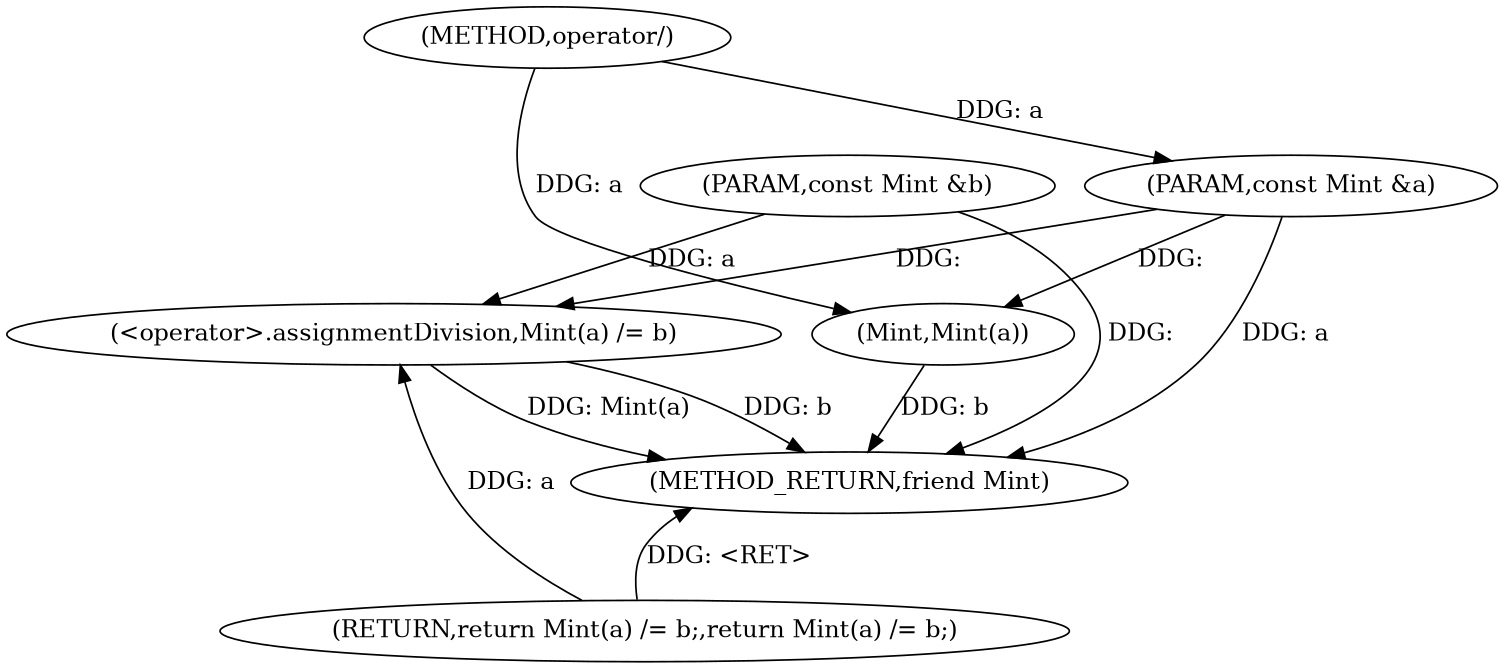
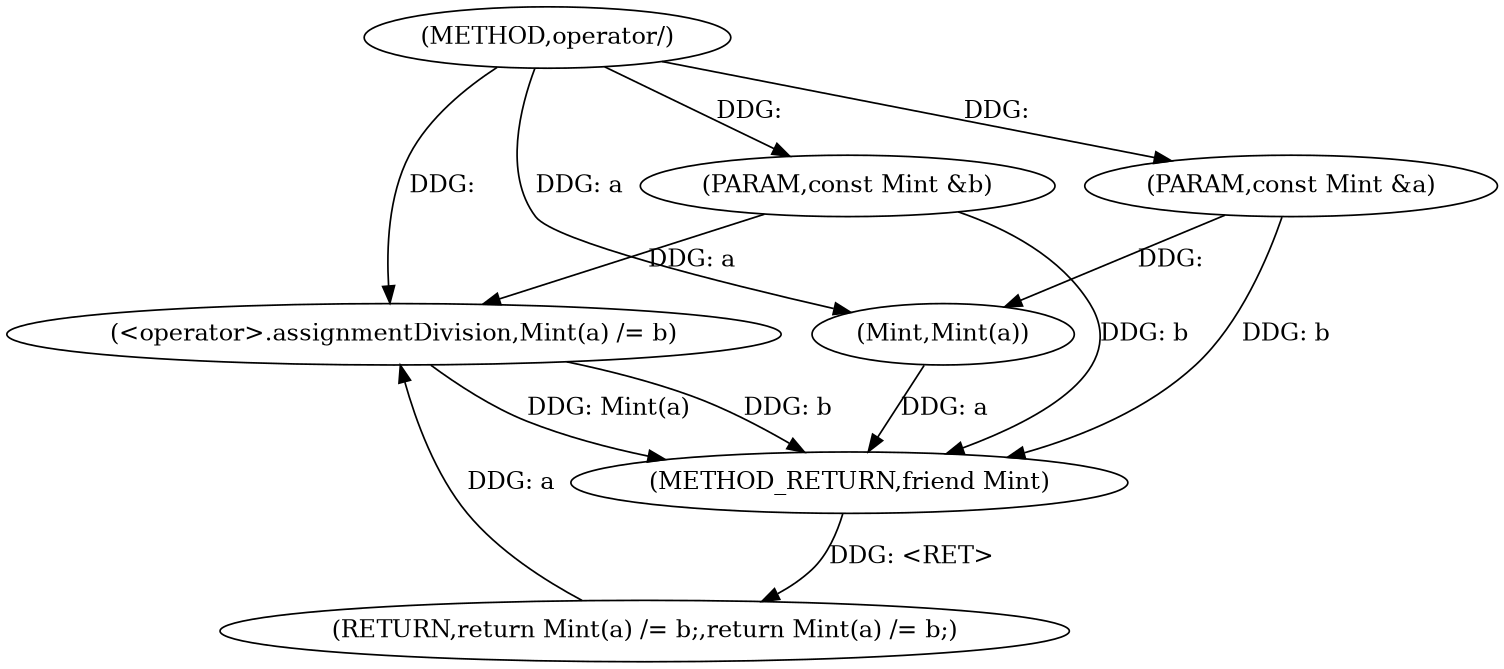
none -> (689, 108)
(1000, 112) -> (1000, 112)
(865, 256) -> (408, 159)
(1144, 334) -> (1144, 334)
(1286, 334) -> (1286, 334)
(945, 408) -> (945, 408)
(642, 551) -> (819, 561)
